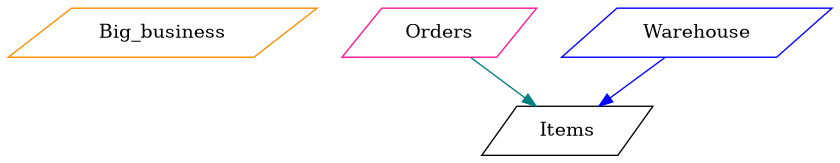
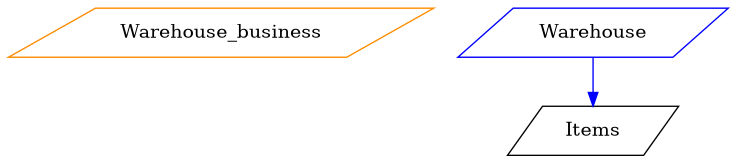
(163, 33) -> (221, 33)
(439, 33) -> none
